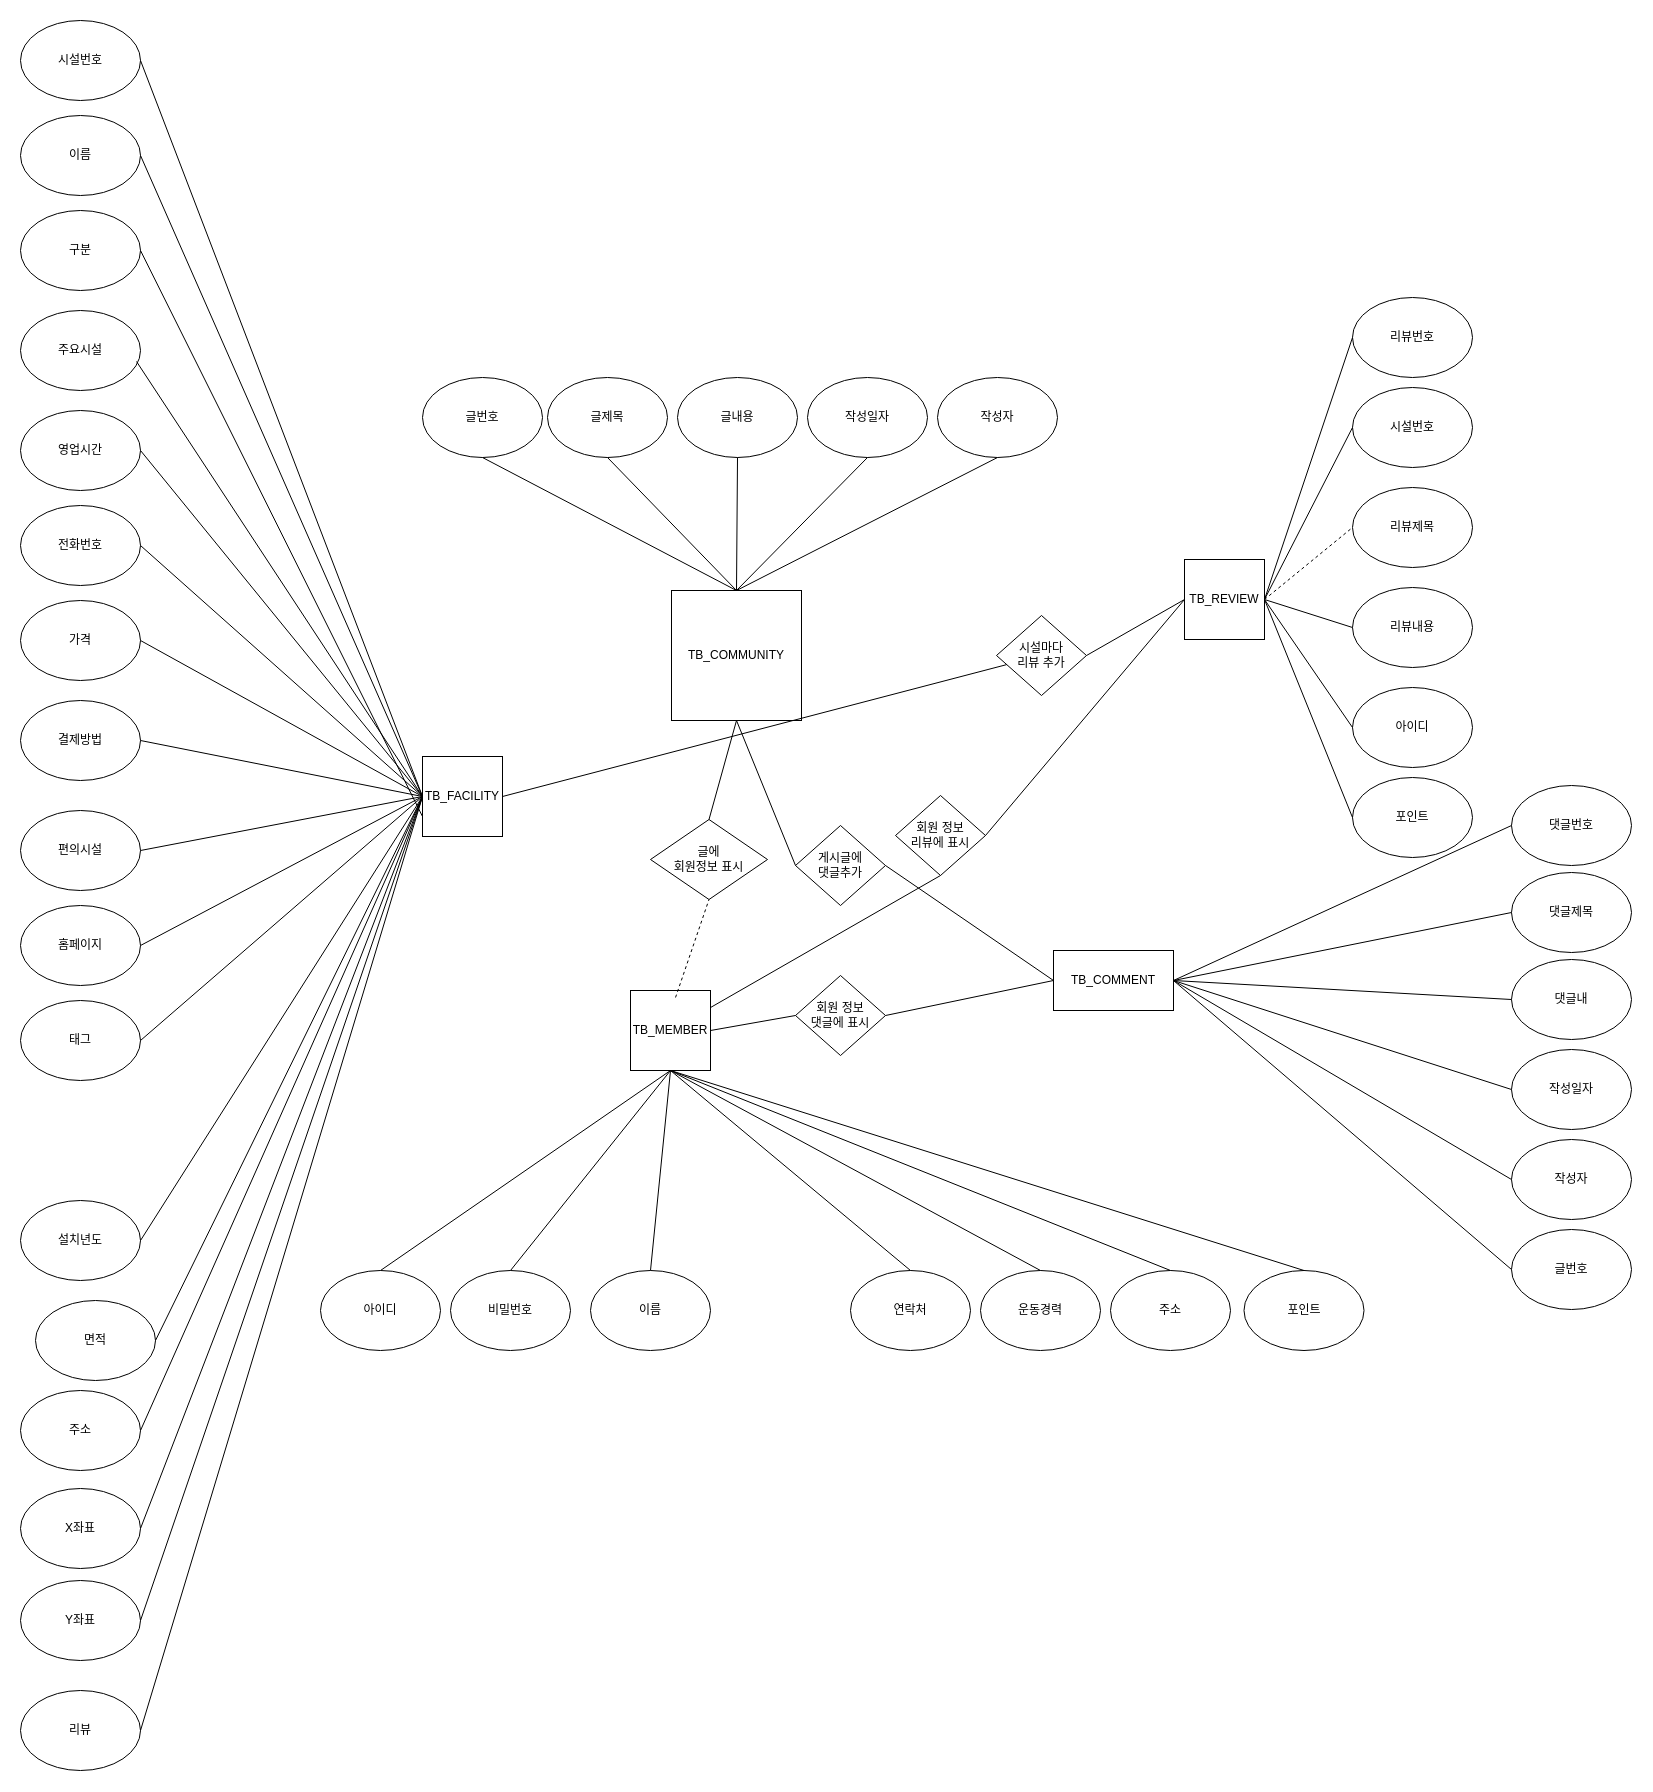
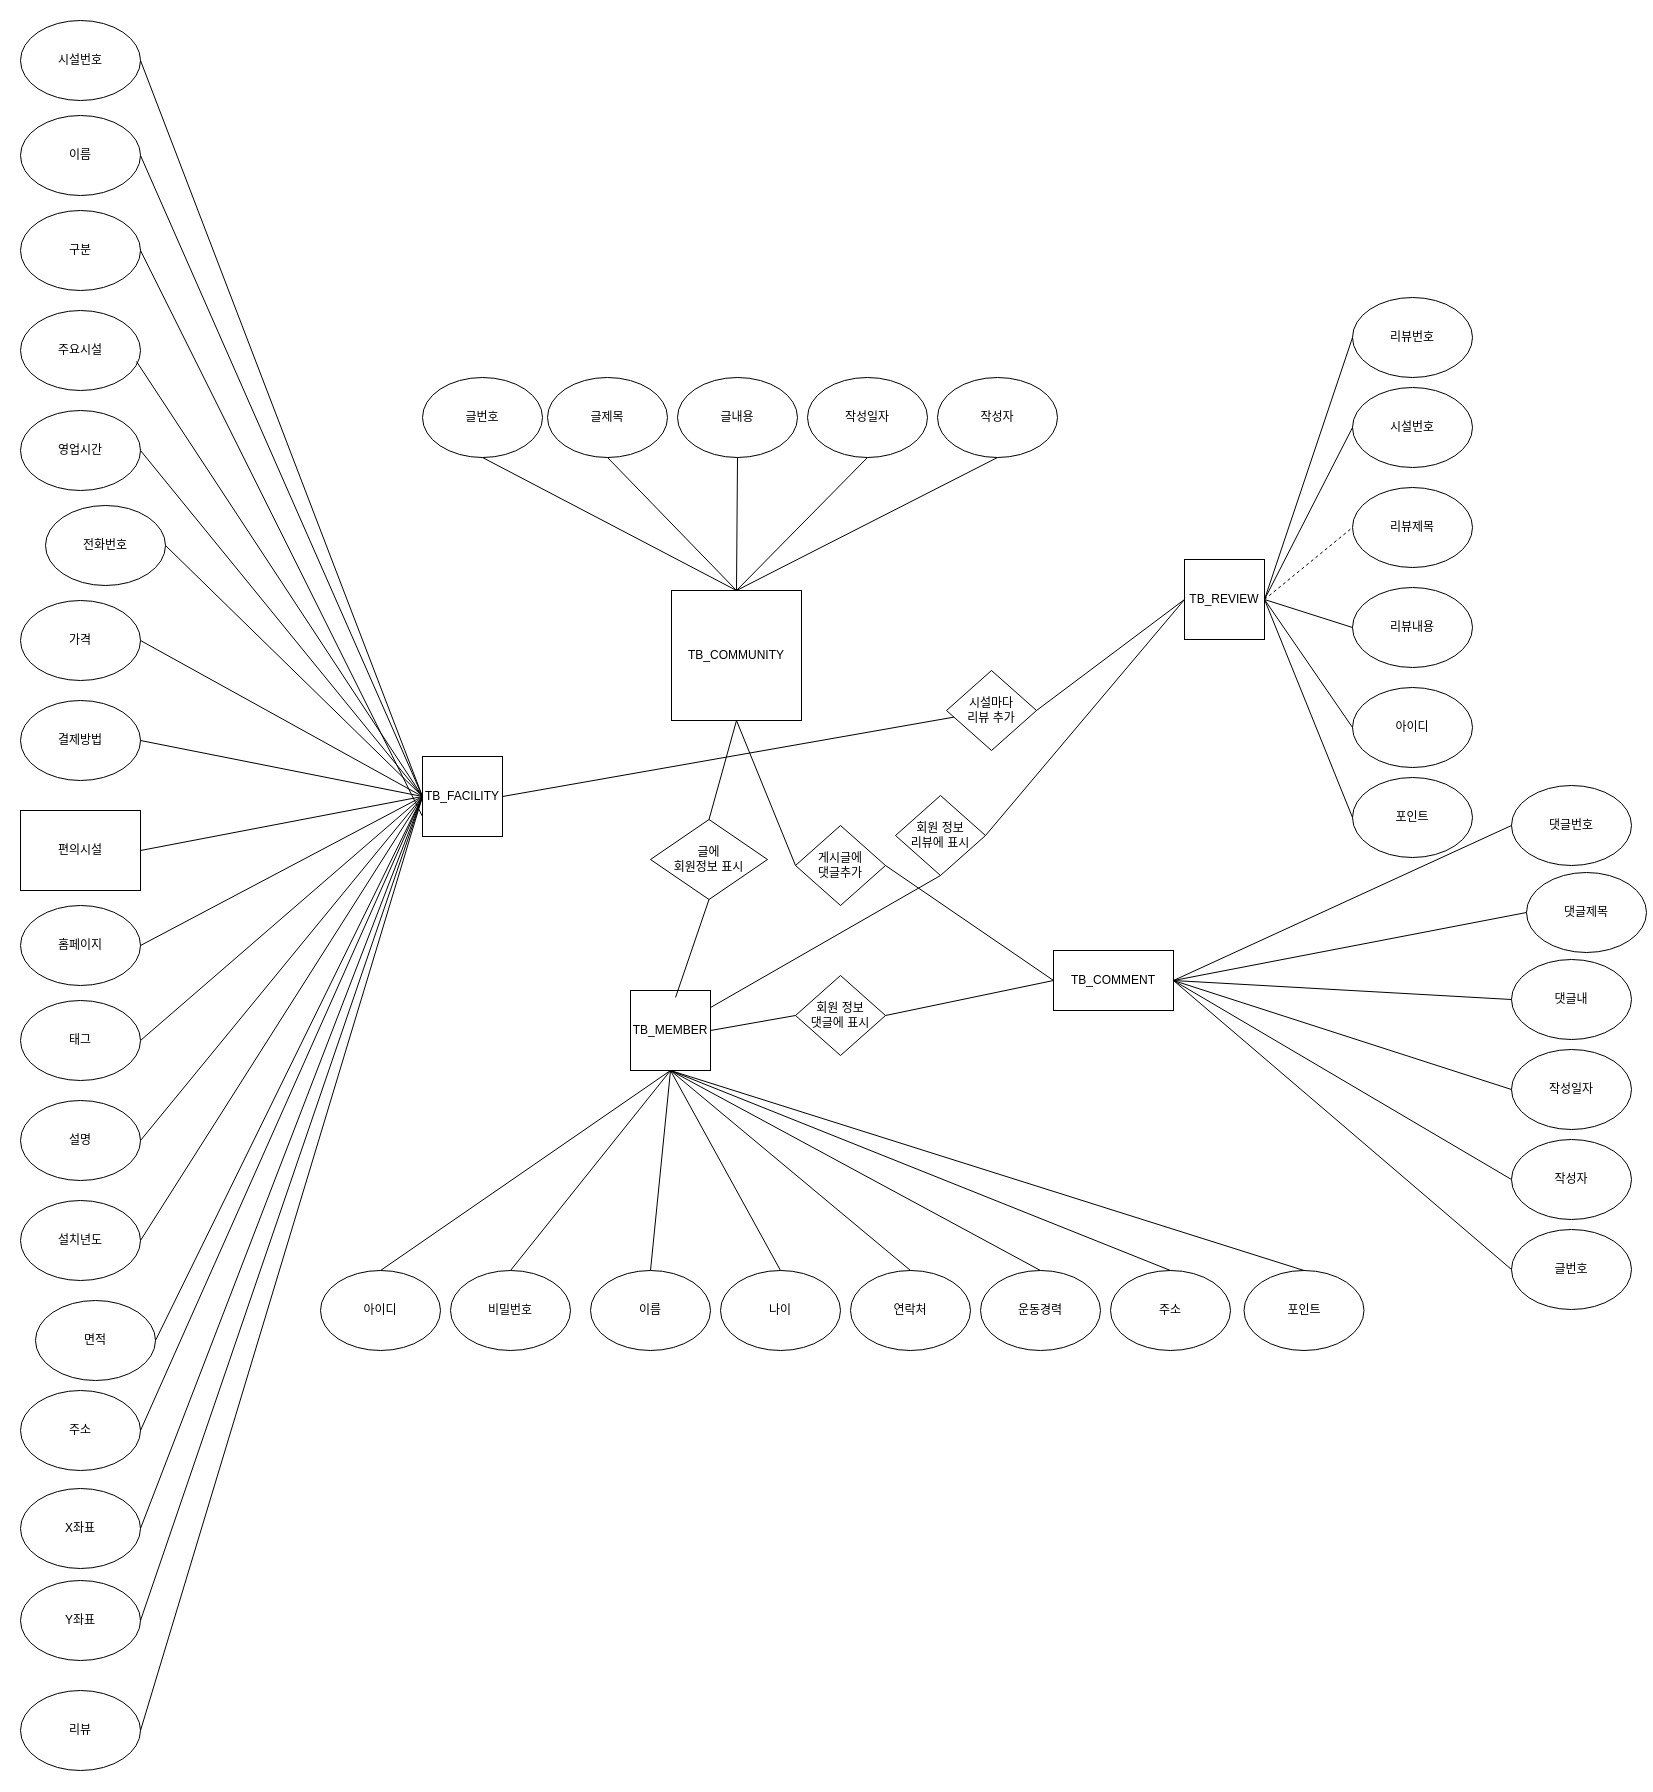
(81, 546) -> (106, 546)
(1042, 656) -> (992, 711)
(81, 851) -> (81, 851)
(1572, 913) -> (1587, 913)
(692, 948) -> (692, 948)
none -> (275, 976)
none -> (81, 1141)
none -> (726, 1172)
none -> (781, 1311)
